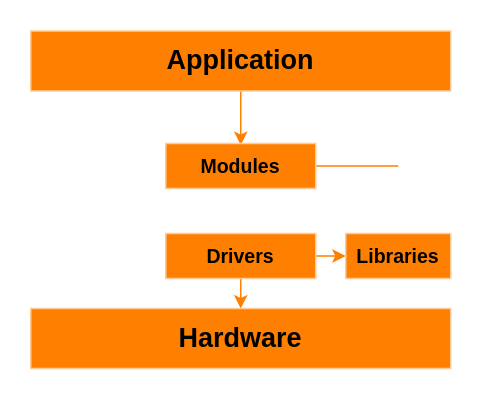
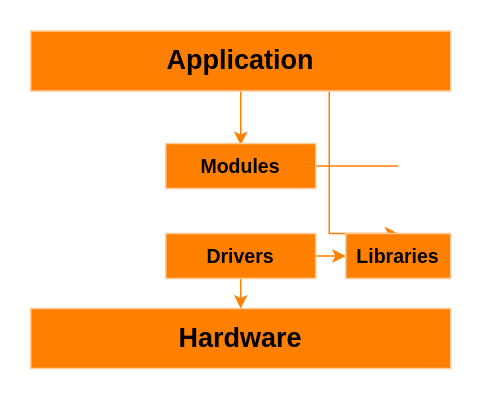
none -> (329, 170)
